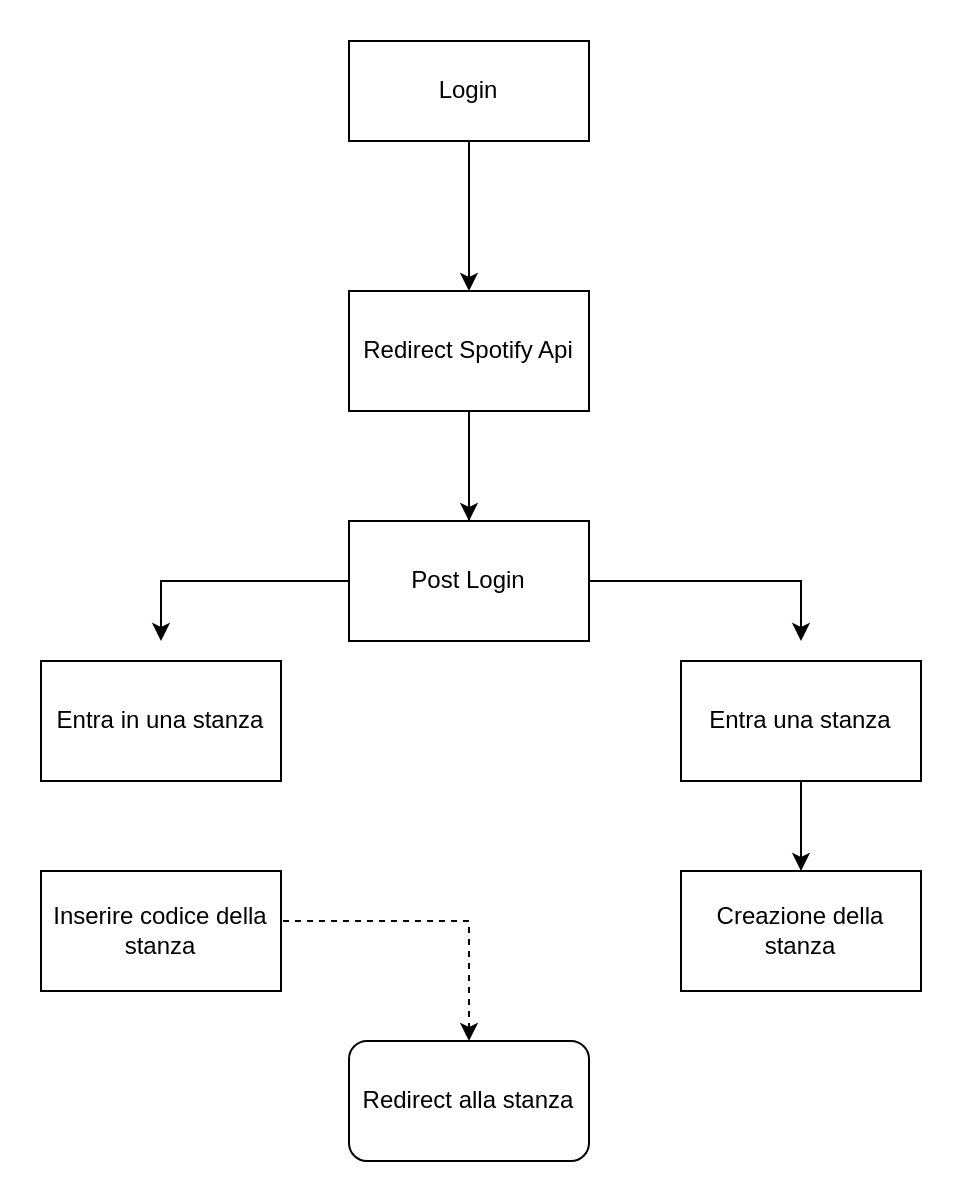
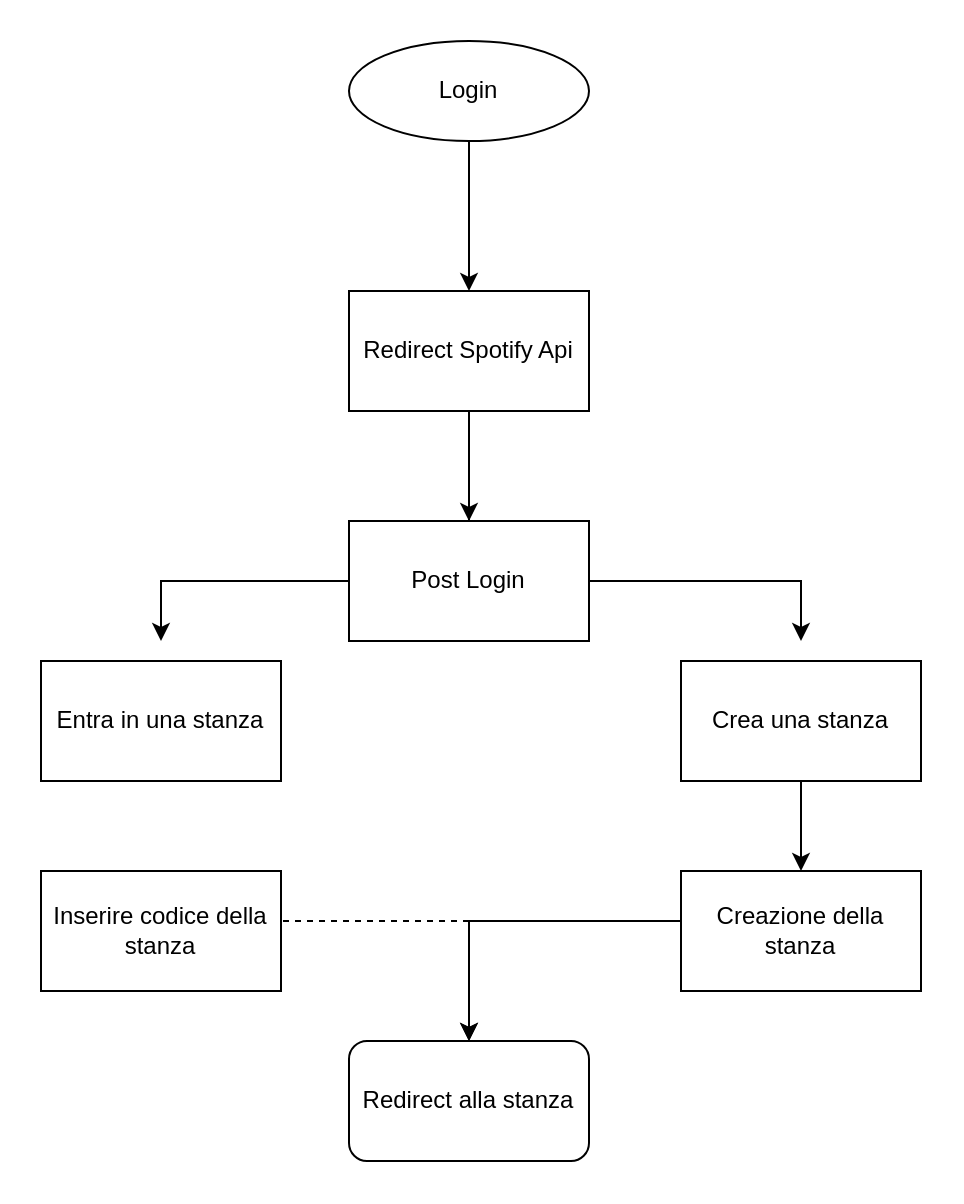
(469, 91) -> (469, 91)
(801, 721) -> (801, 721)
none -> (577, 921)
